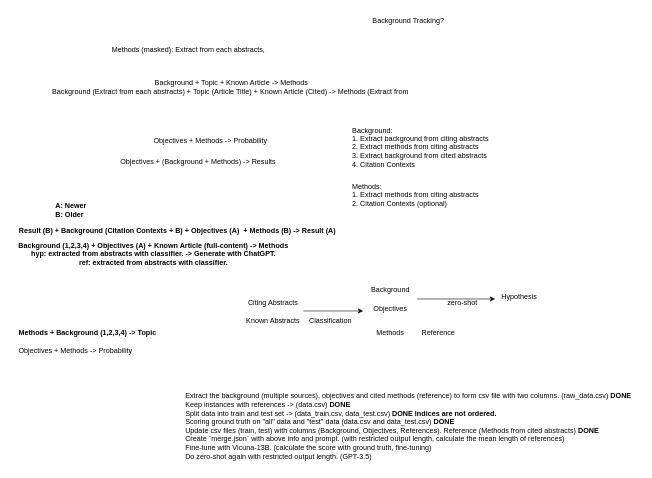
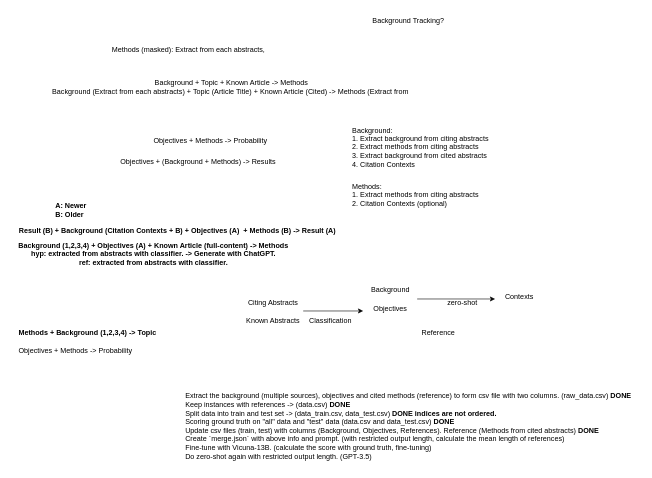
(520, 297) -> (520, 297)
(390, 333) -> none
